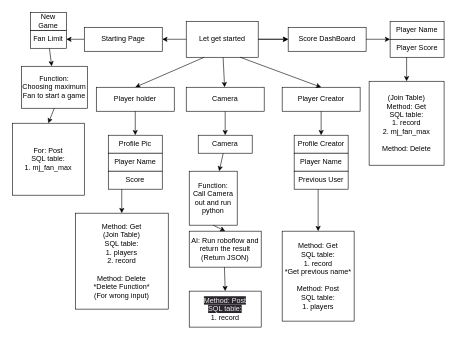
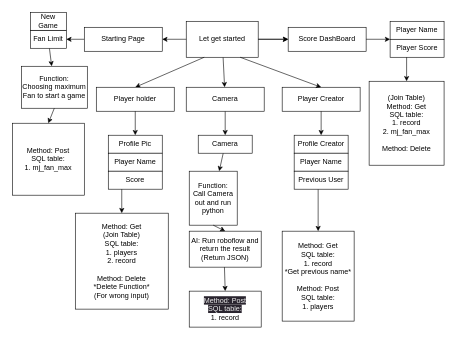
(48, 159) -> (48, 159)
